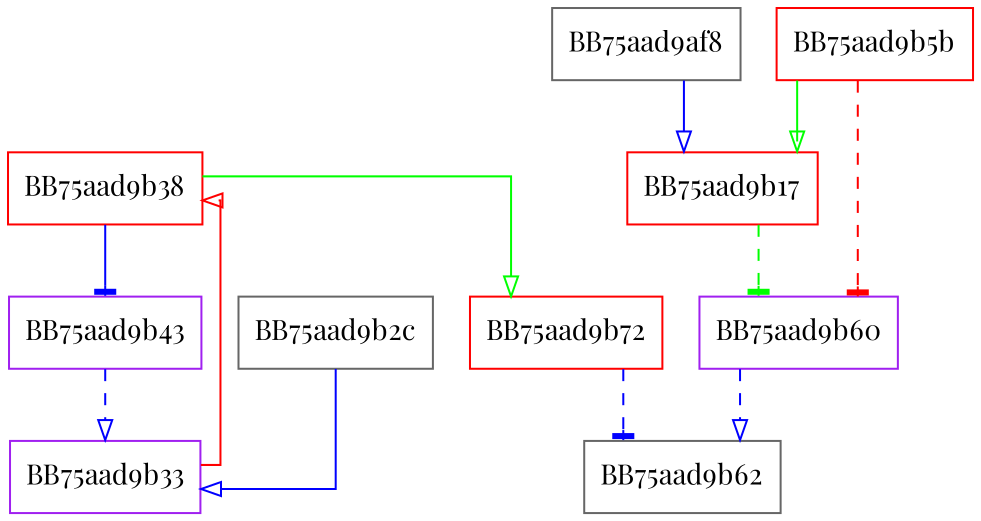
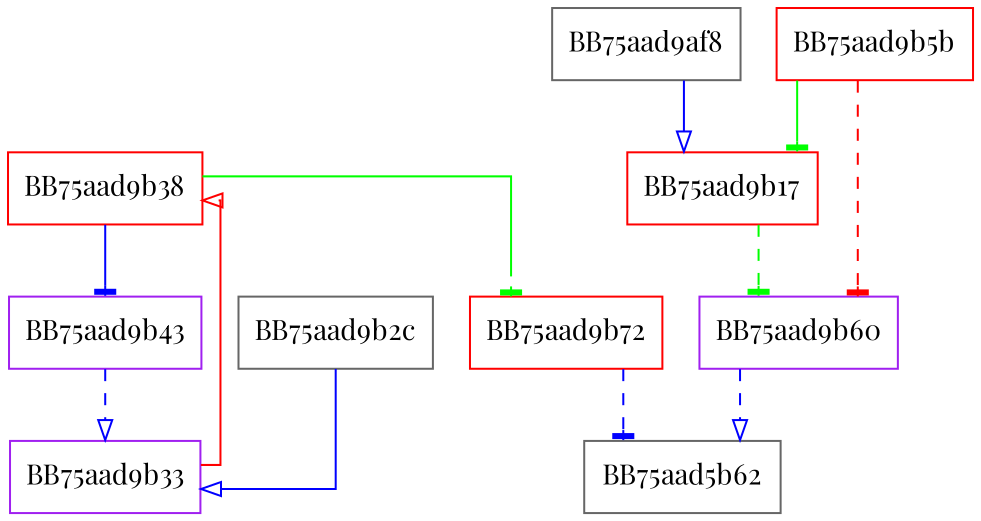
(797, 111) -> (797, 111)
(407, 176) -> (407, 176)
(682, 477) -> (682, 477)
